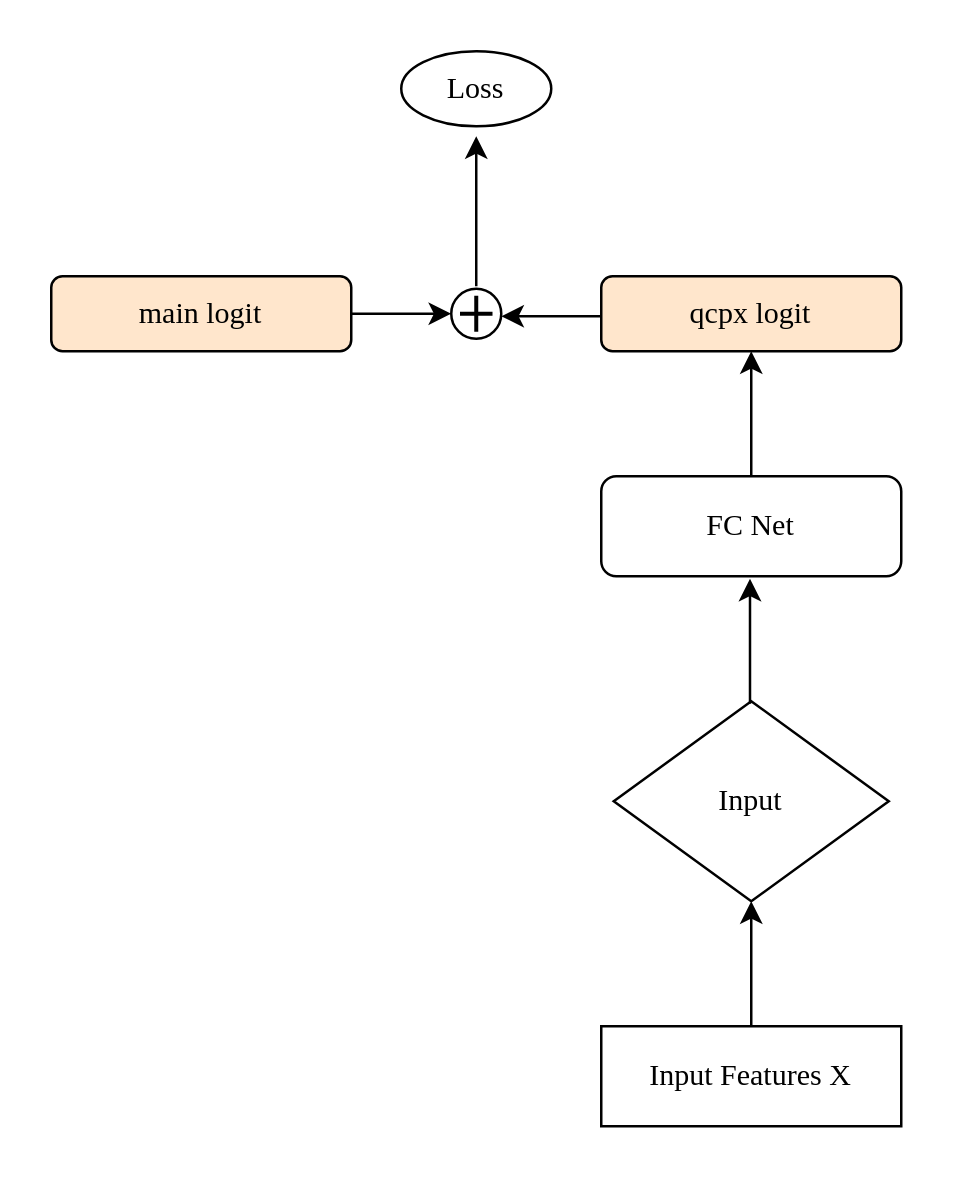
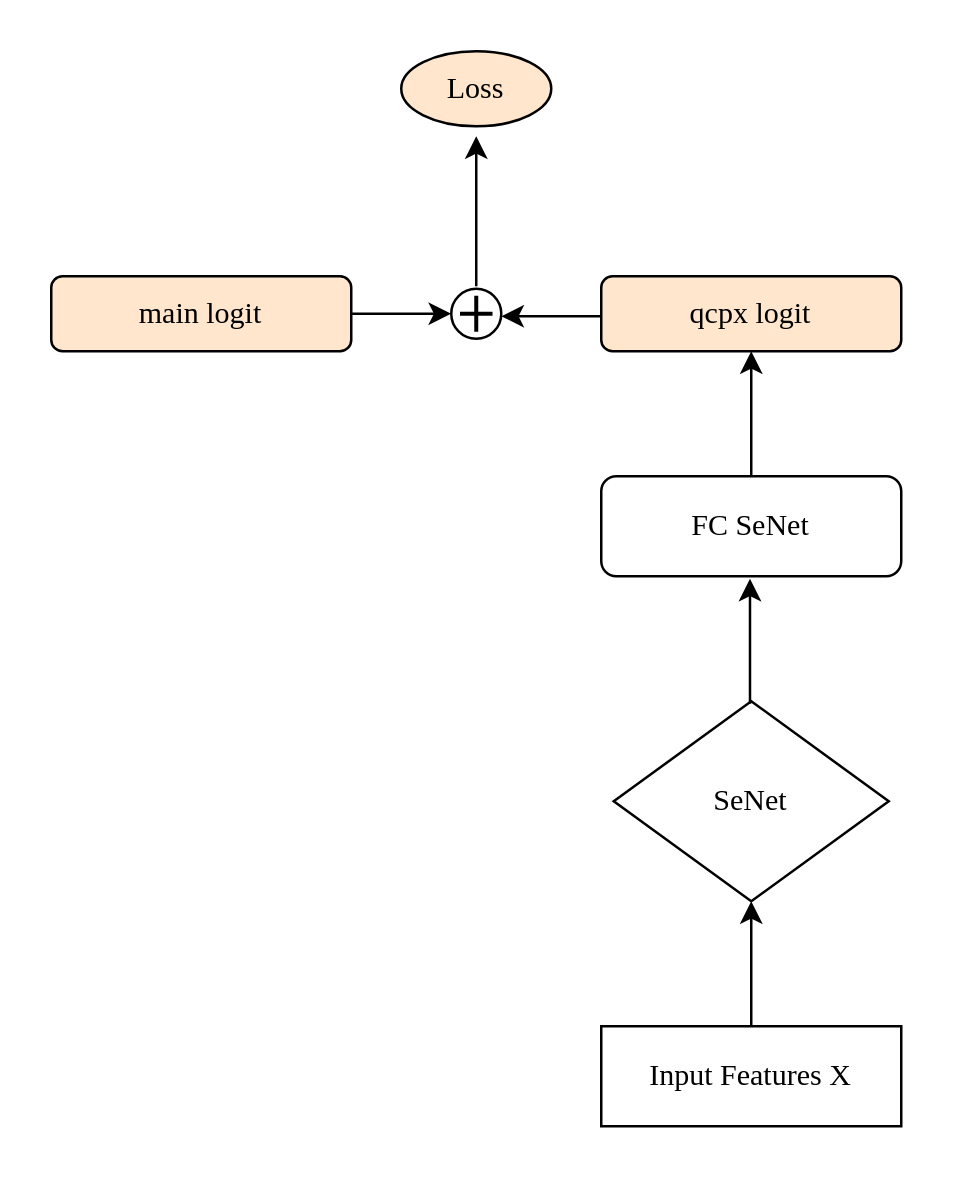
(476, 89) -> (476, 89)
(751, 526) -> (751, 526)
(751, 801) -> (751, 801)
